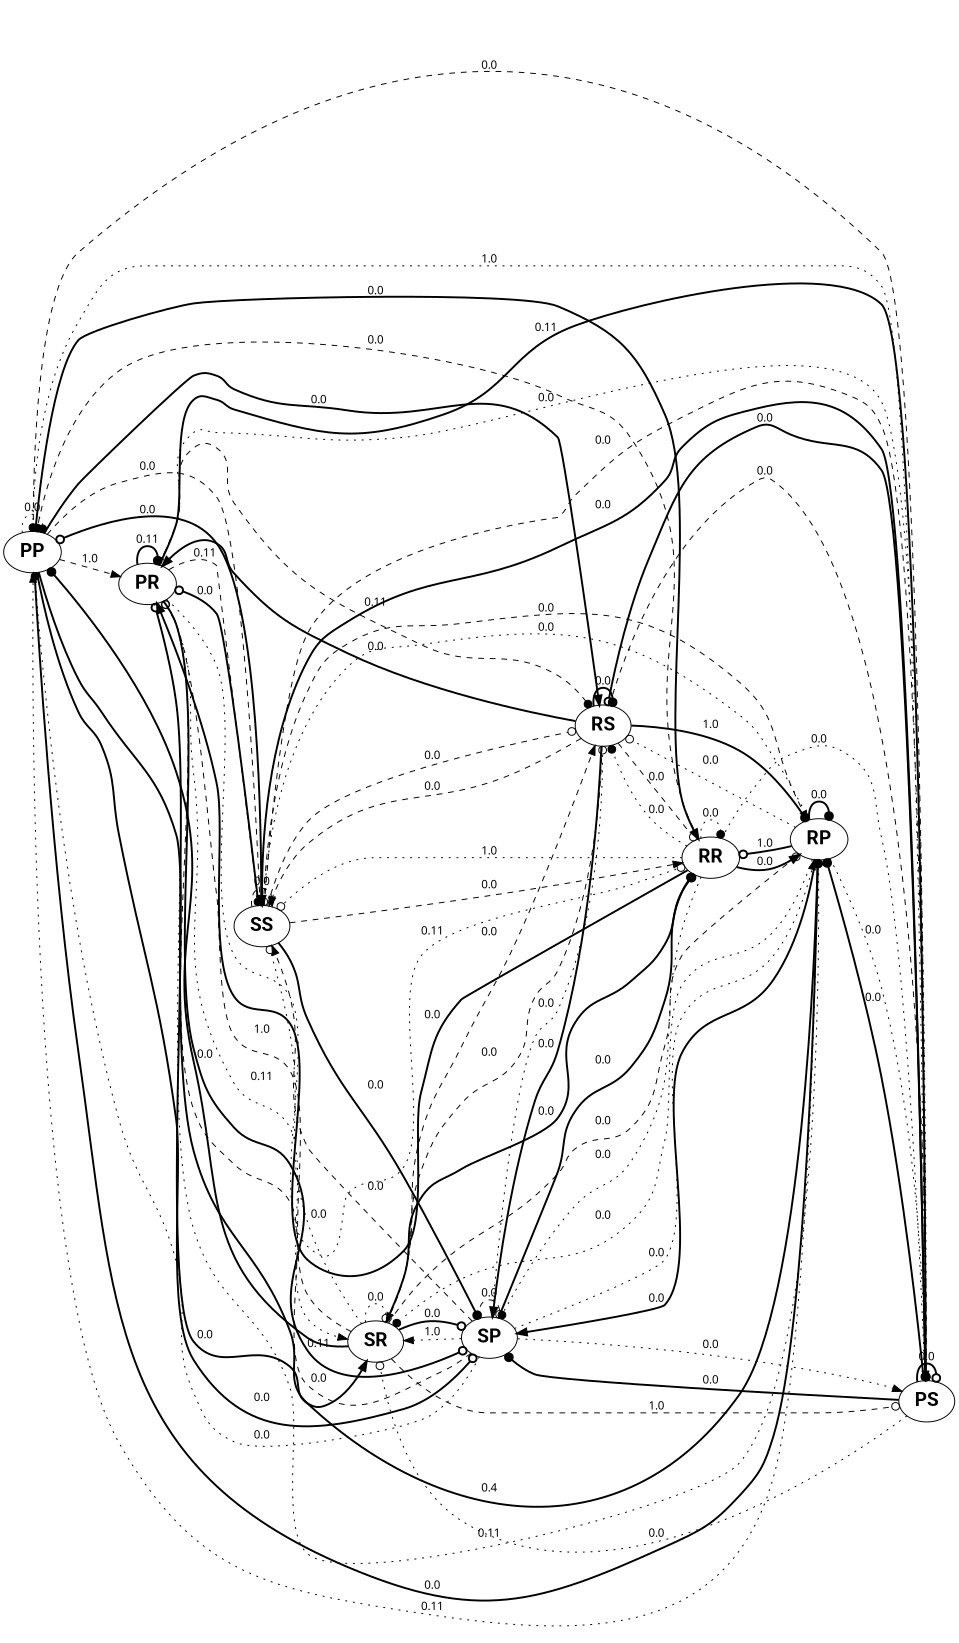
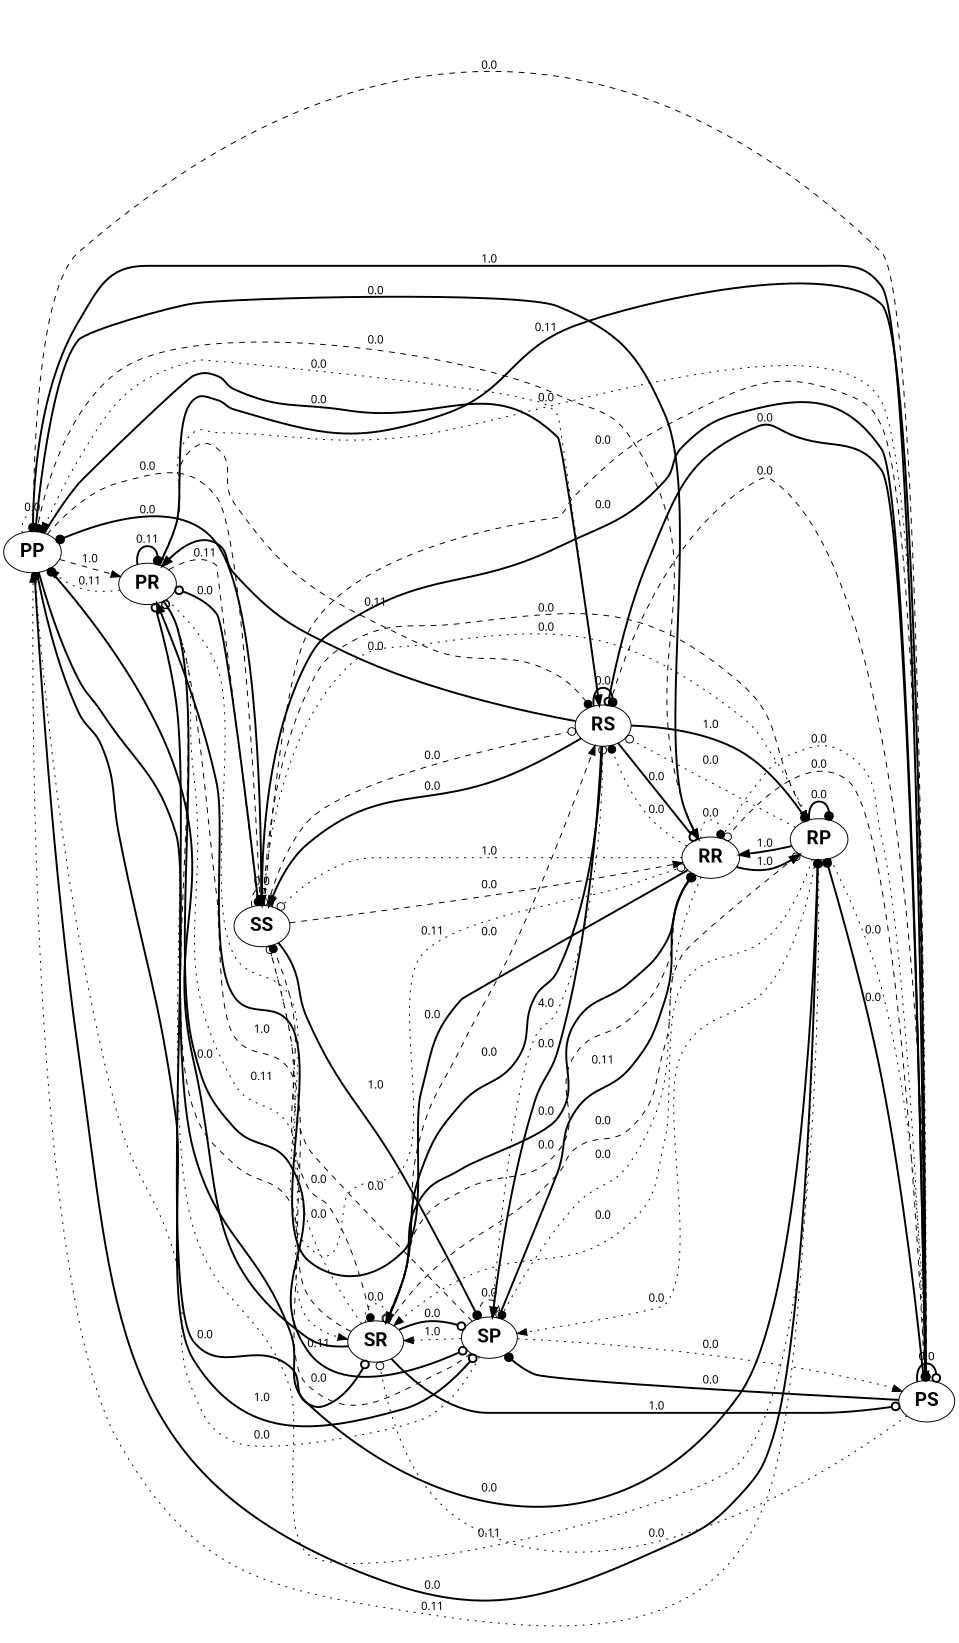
(860, 269) -> (860, 269)
none -> (410, 381)
(204, 531) -> (204, 531)
none -> (87, 590)
(654, 788) -> (654, 788)
(413, 798) -> (413, 798)
(171, 819) -> (171, 819)
(769, 851) -> (769, 851)
(765, 862) -> (765, 862)
(546, 1004) -> (546, 1004)
none -> (897, 1007)
(679, 1026) -> none
(524, 1044) -> (524, 1044)
(603, 1061) -> (603, 1061)
(679, 1063) -> (674, 1126)
(376, 1086) -> (376, 1086)
(665, 1139) -> (665, 1139)
none -> (553, 1157)
(321, 1163) -> (321, 1163)
none -> (307, 1185)
(262, 1398) -> (262, 1398)
(633, 1413) -> (633, 1413)
(489, 1489) -> (489, 1489)
